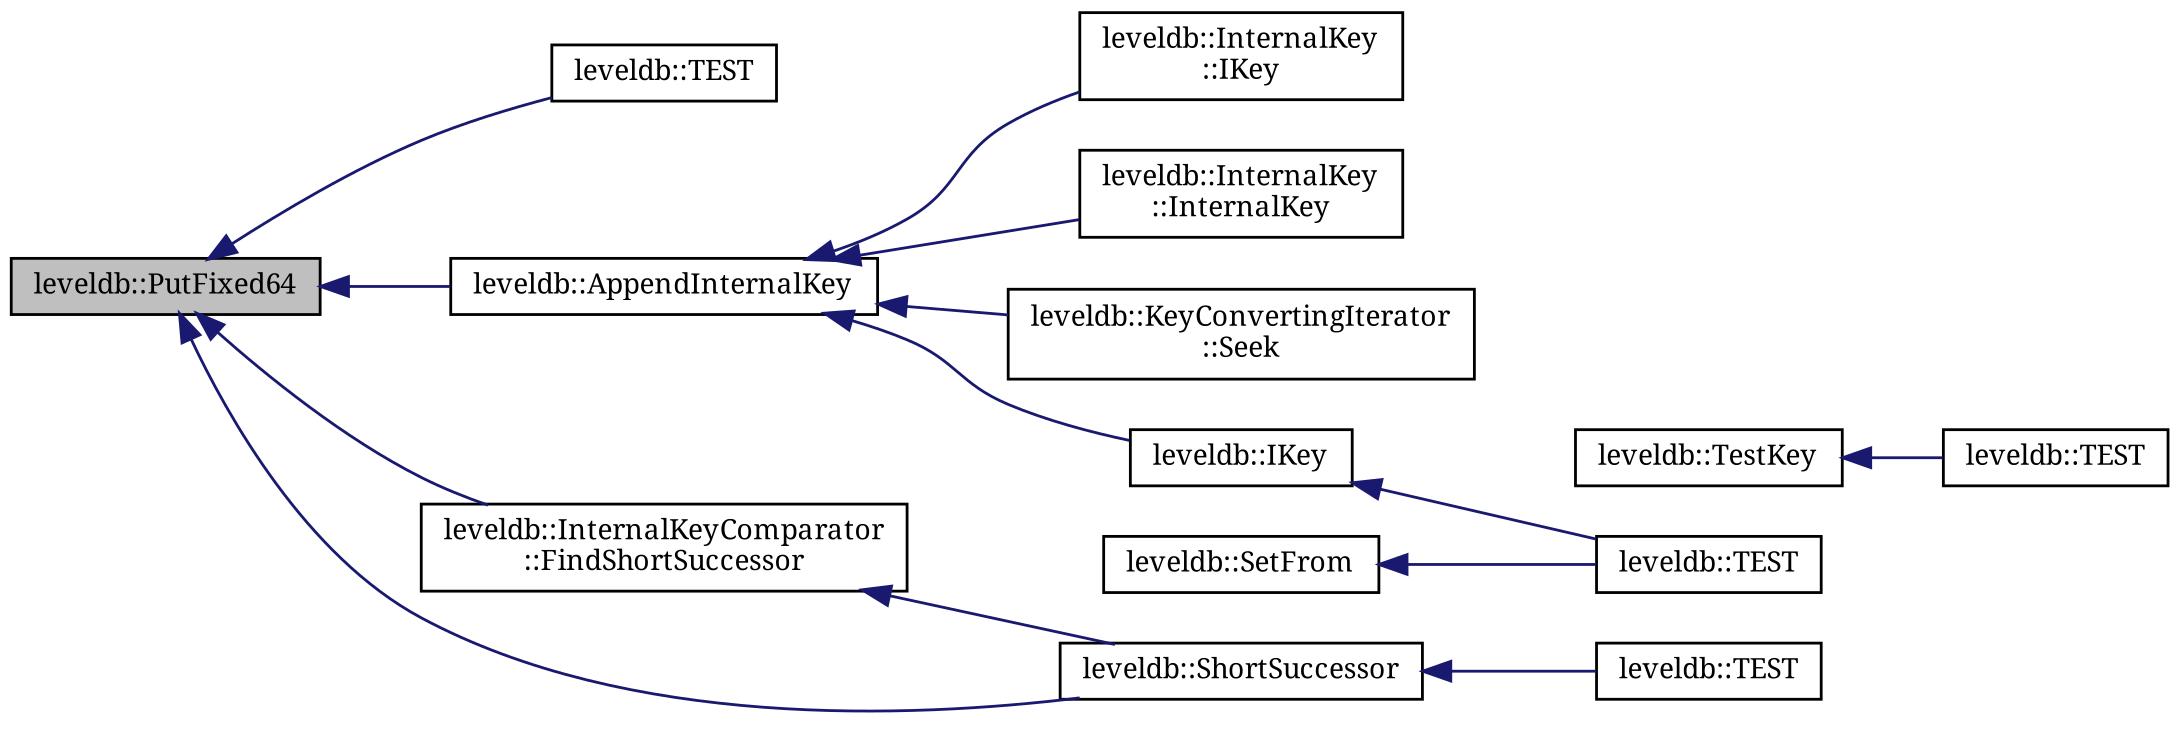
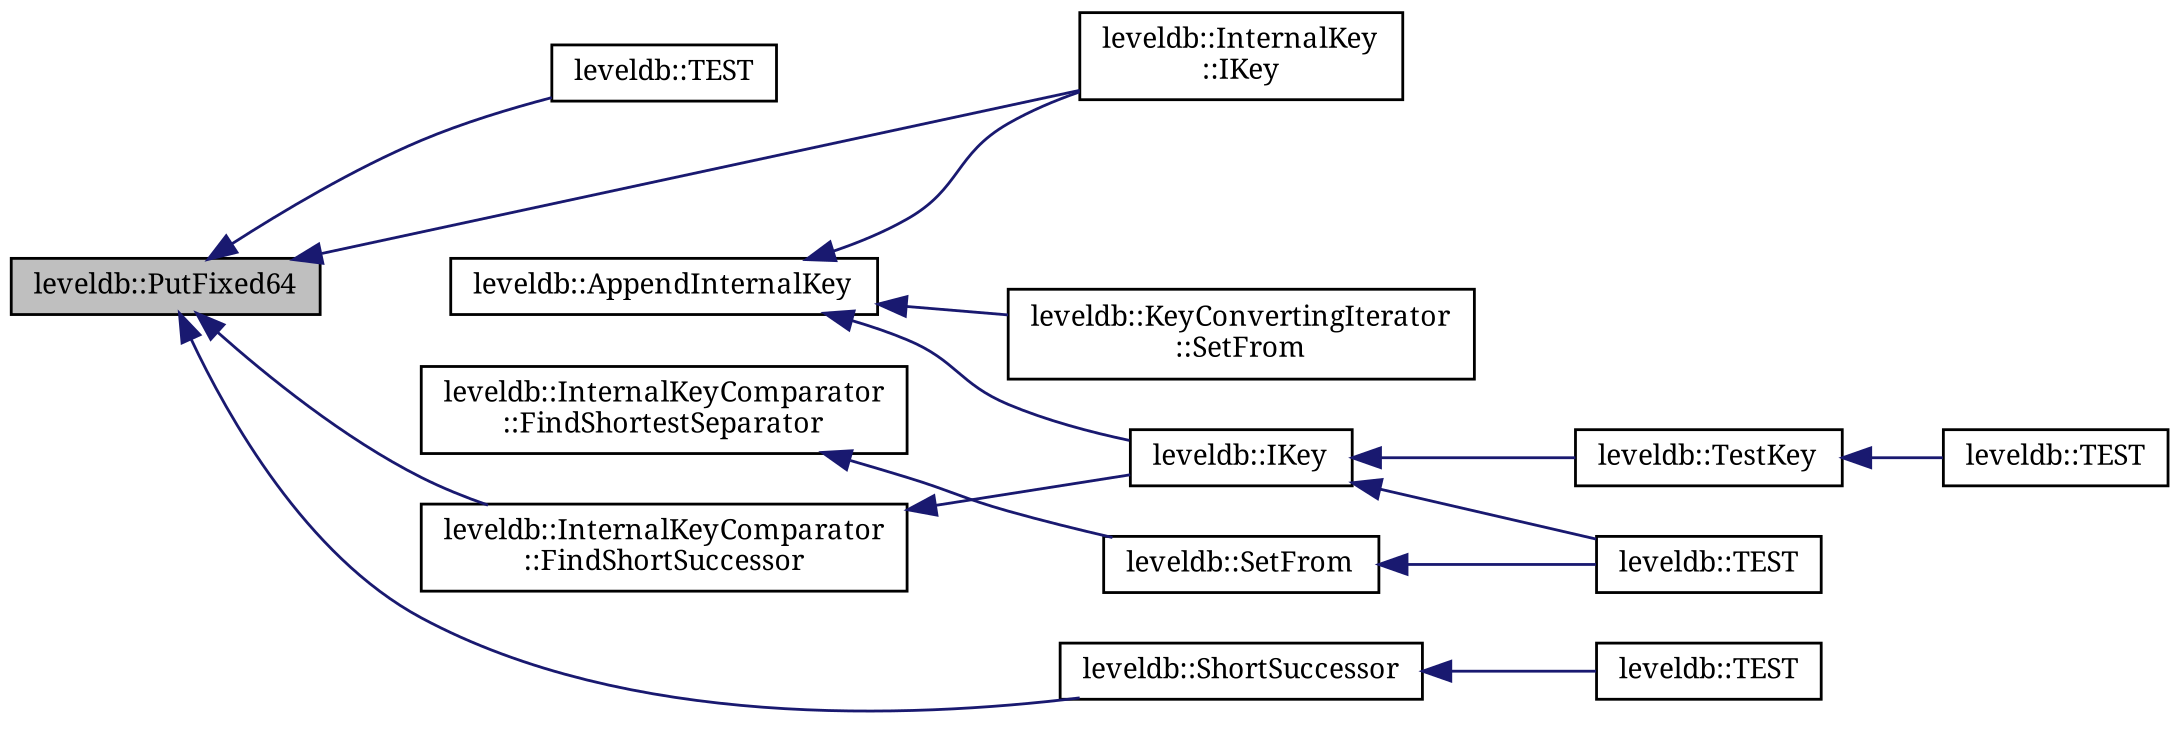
(1241, 194) -> none
(400, 286) -> (701, 172)
(1241, 334) -> (1241, 334)
none -> (664, 410)
none -> (1478, 458)
(1002, 620) -> (1033, 490)
